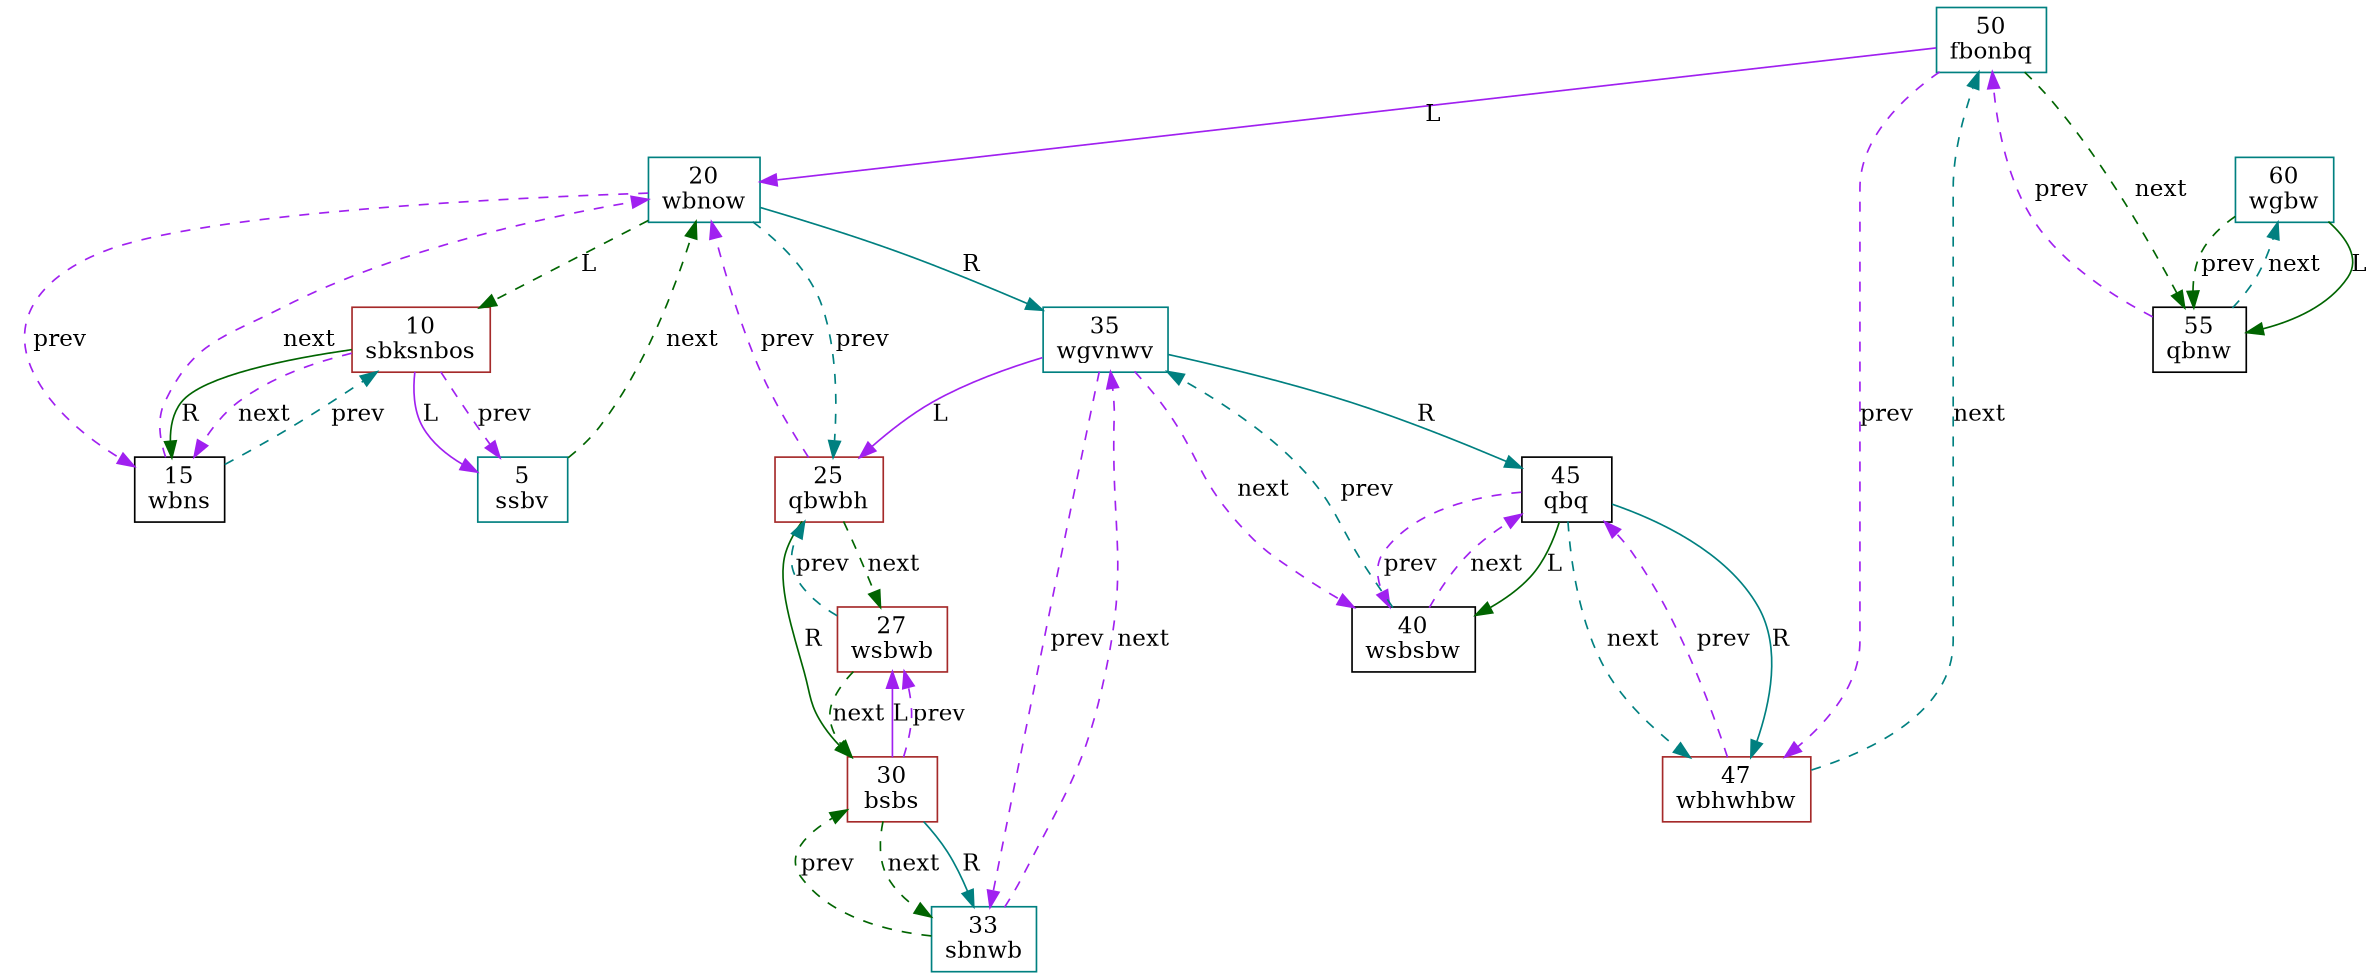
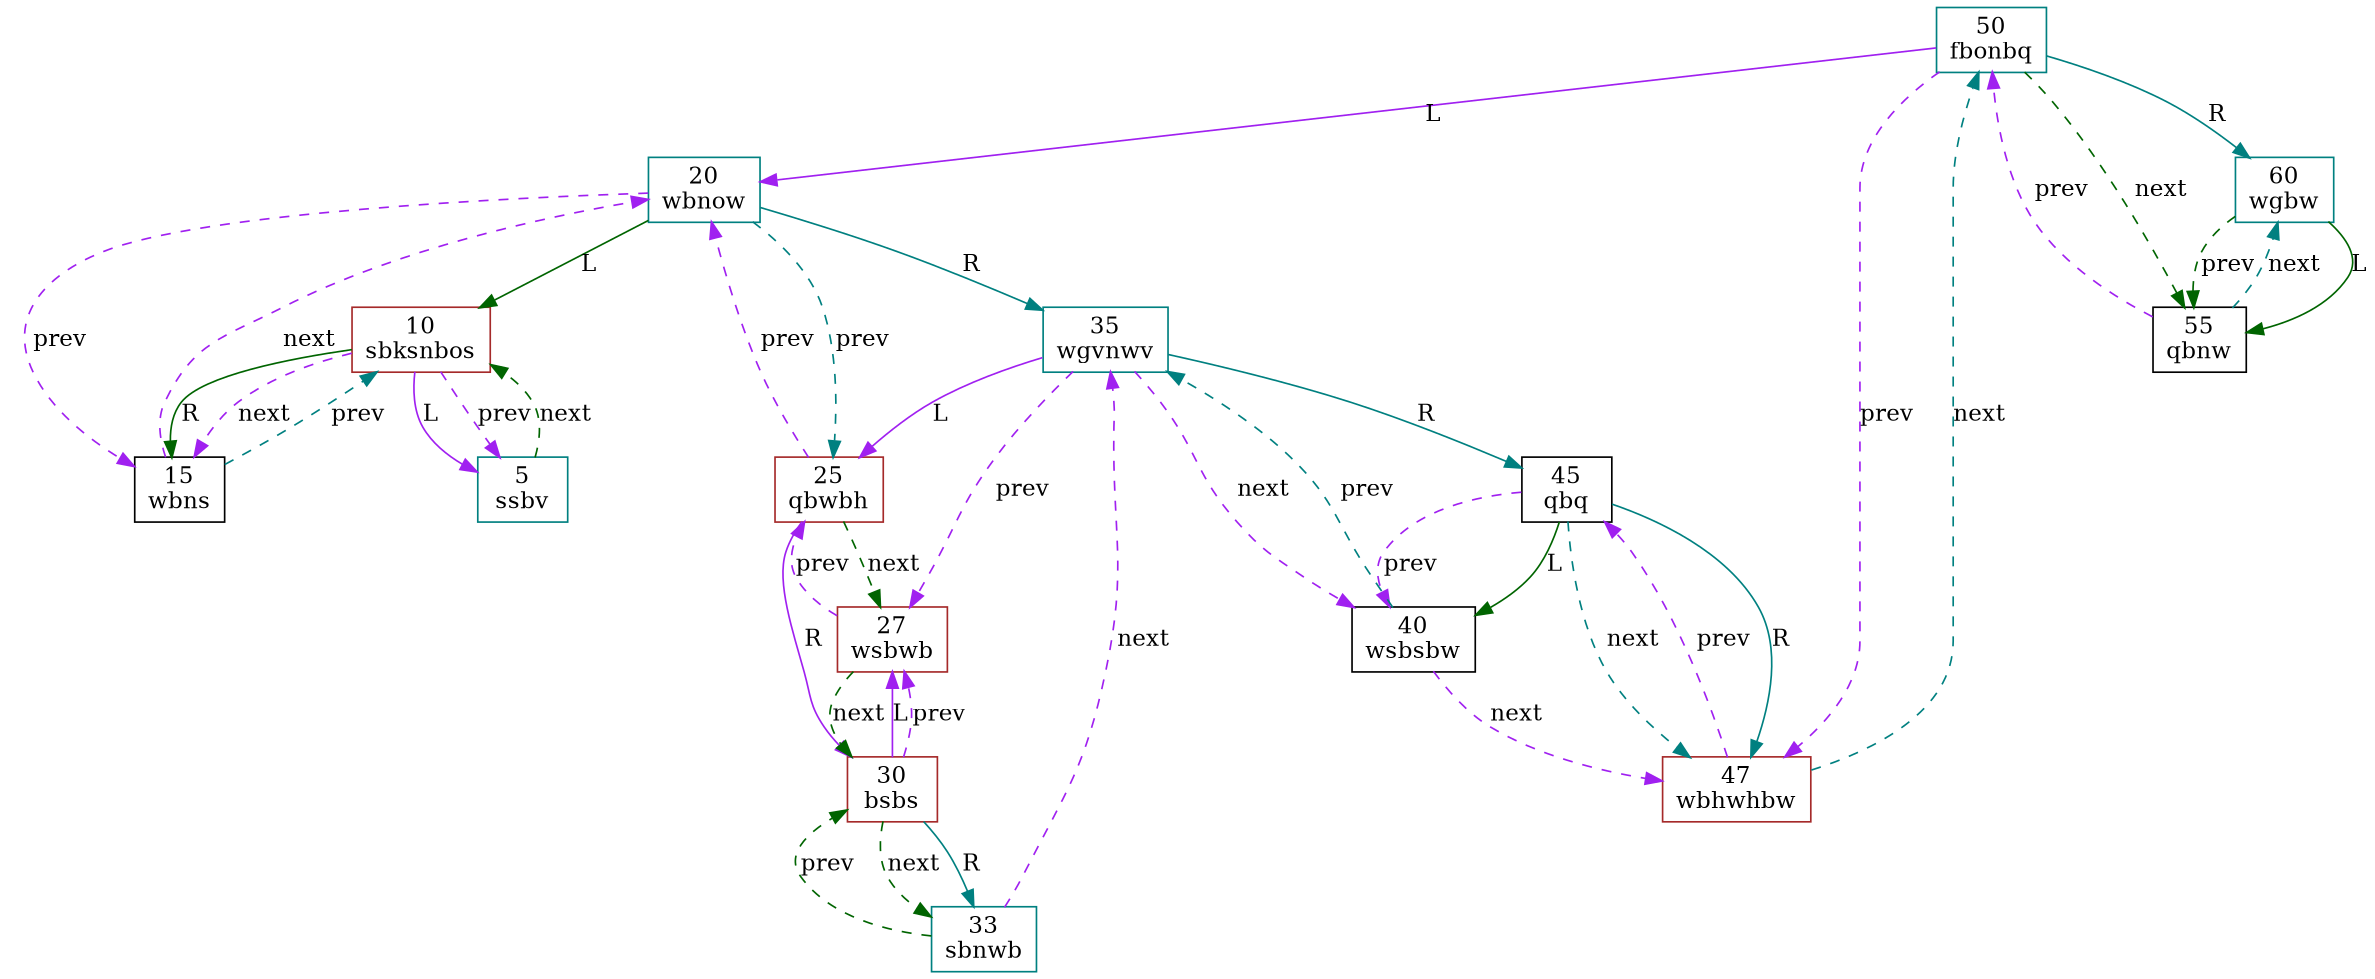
none -> (2146, 92)
(571, 260) -> (571, 260)
(643, 356) -> (536, 410)
(1463, 560) -> (1528, 746)
(800, 584) -> (800, 584)
(1046, 631) -> (984, 474)
(794, 636) -> (794, 636)
